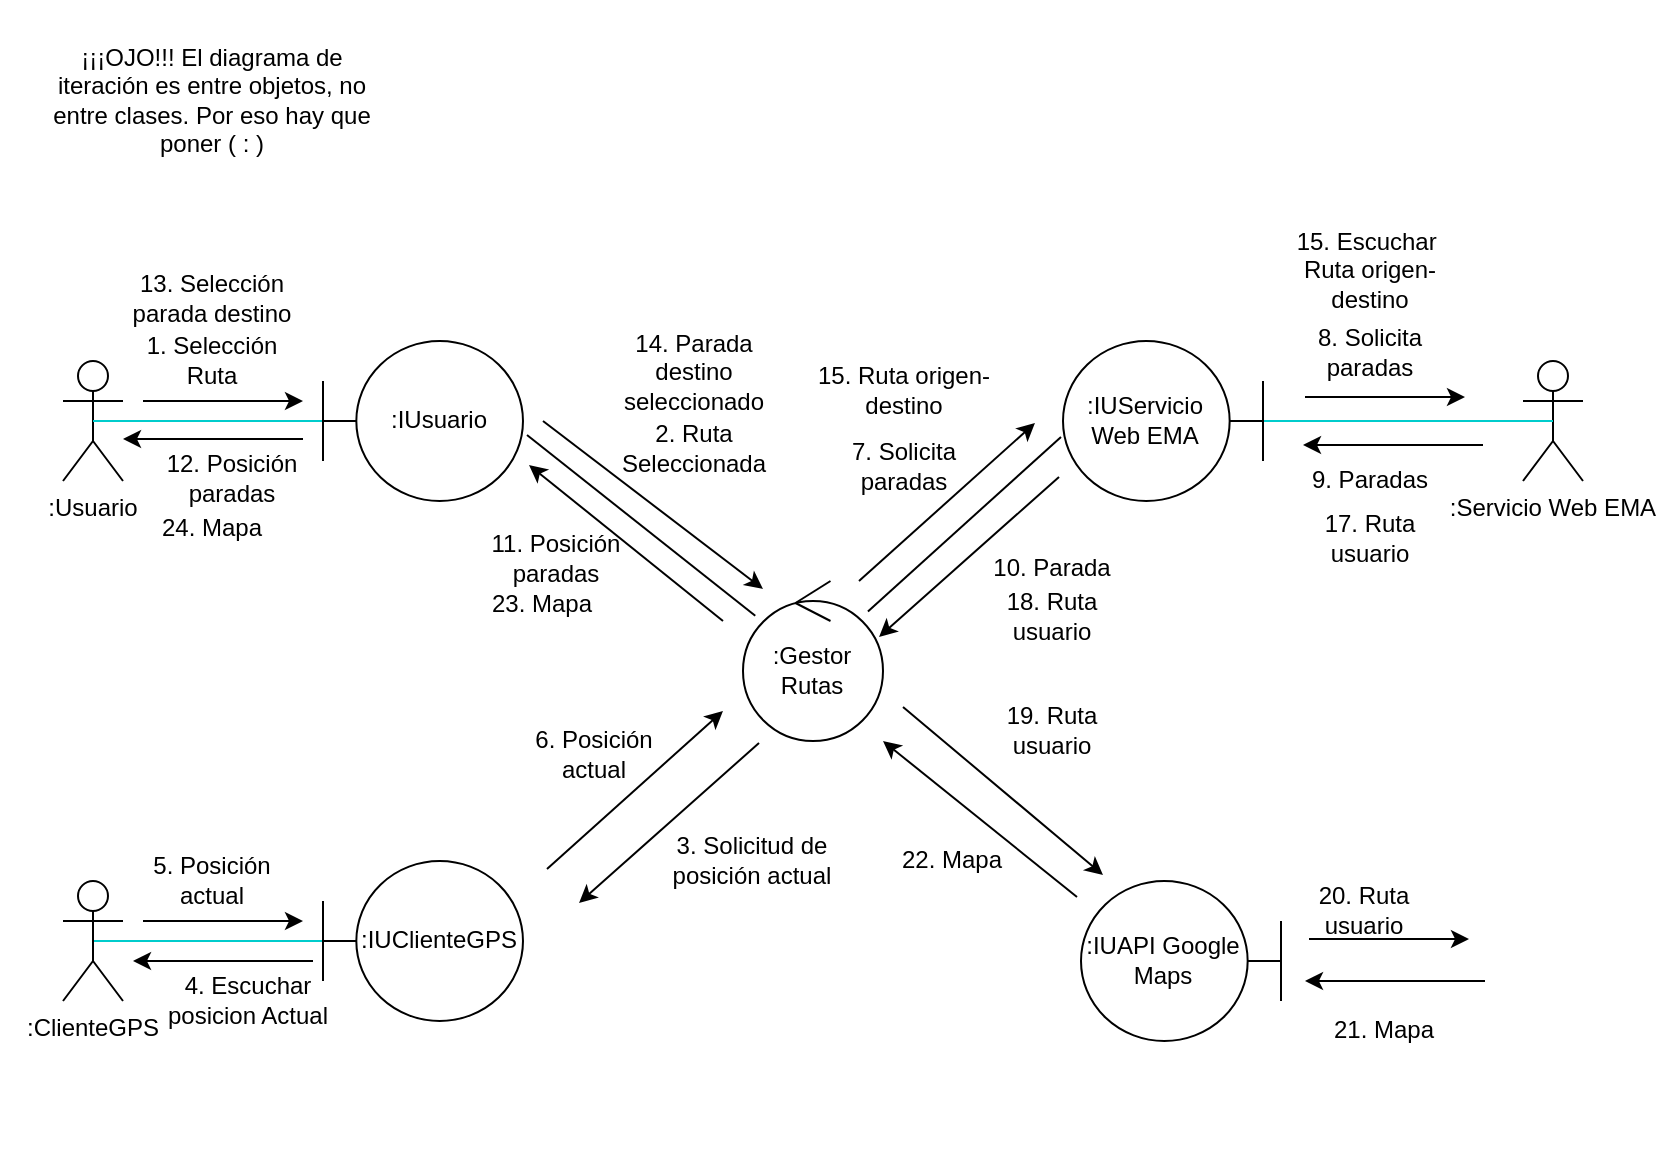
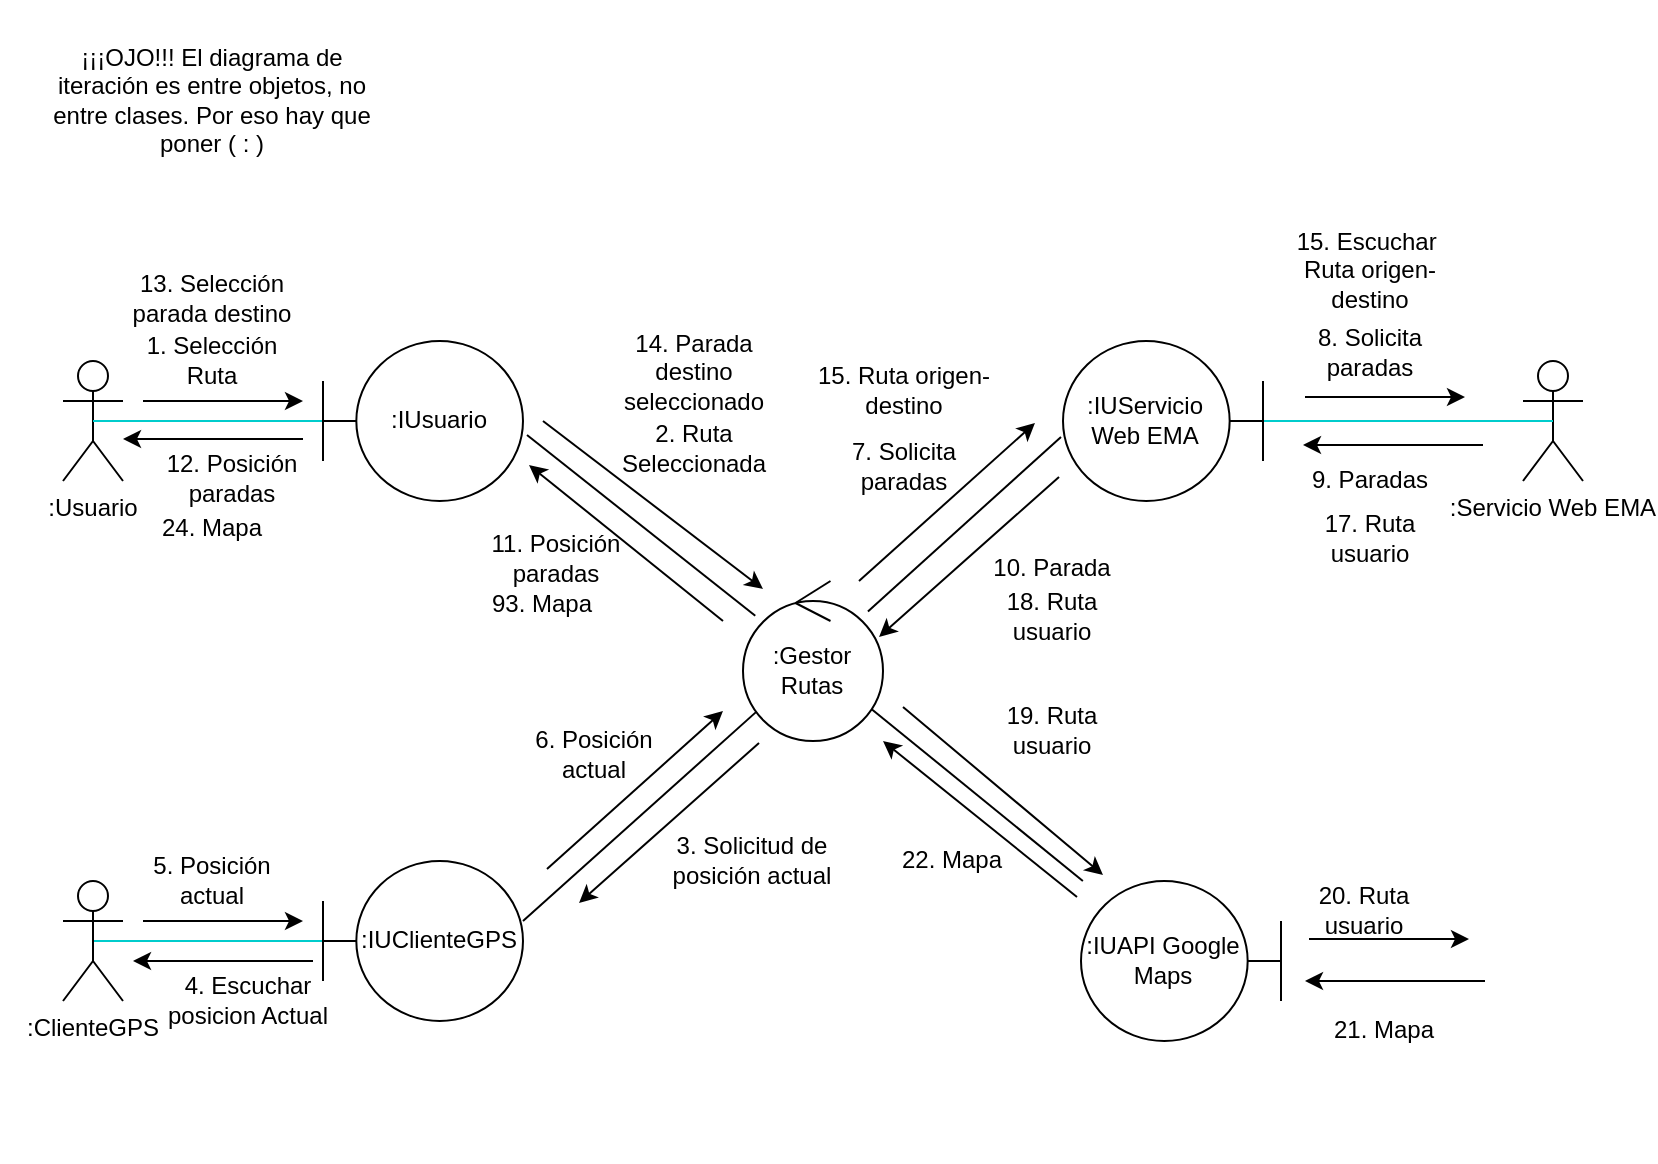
(543, 605) -> (543, 605)
none -> (976, 794)
none -> (640, 816)
